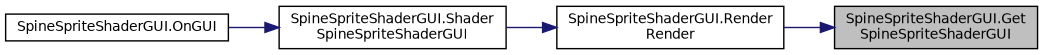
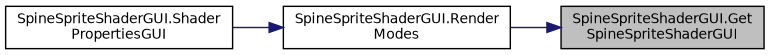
(117, 27) -> none
(393, 27) -> (119, 27)
(670, 27) -> (397, 27)
